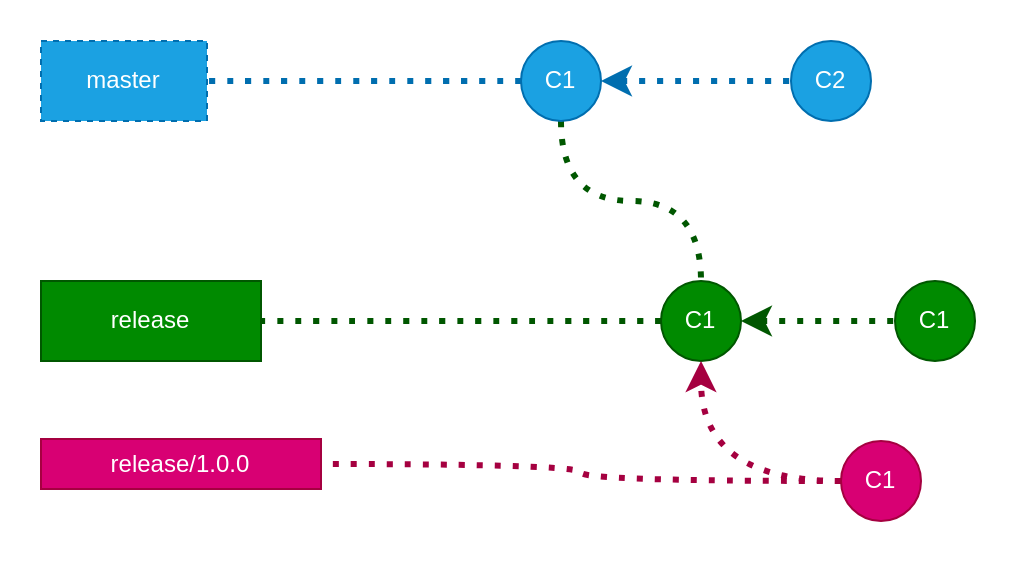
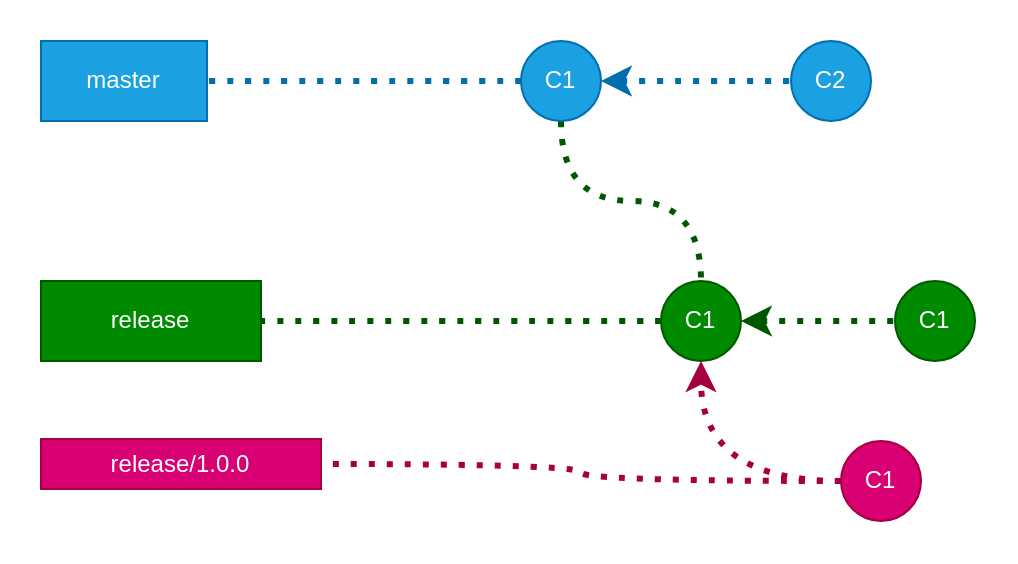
(124, 81) -> (124, 81)
